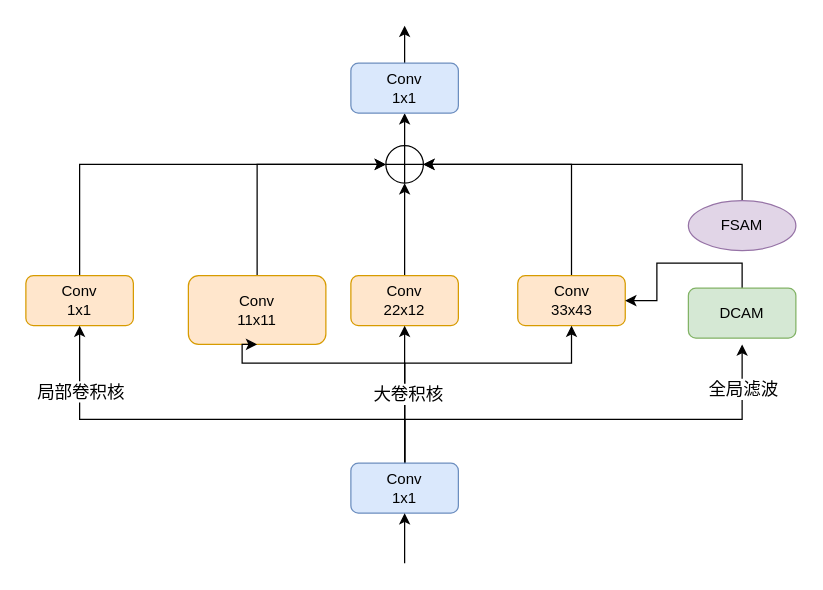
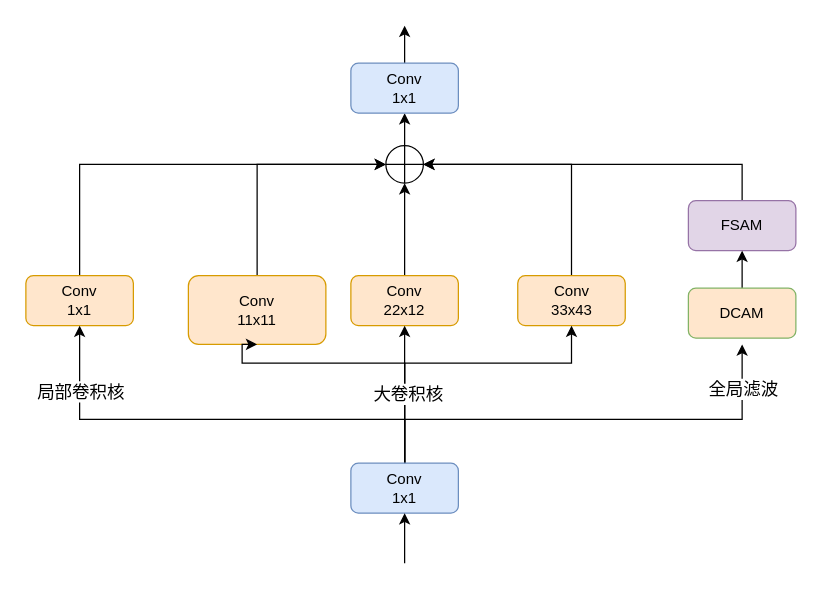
(742, 226) -> (742, 226)
(671, 263) -> (742, 262)
(742, 313) -> (742, 313)
